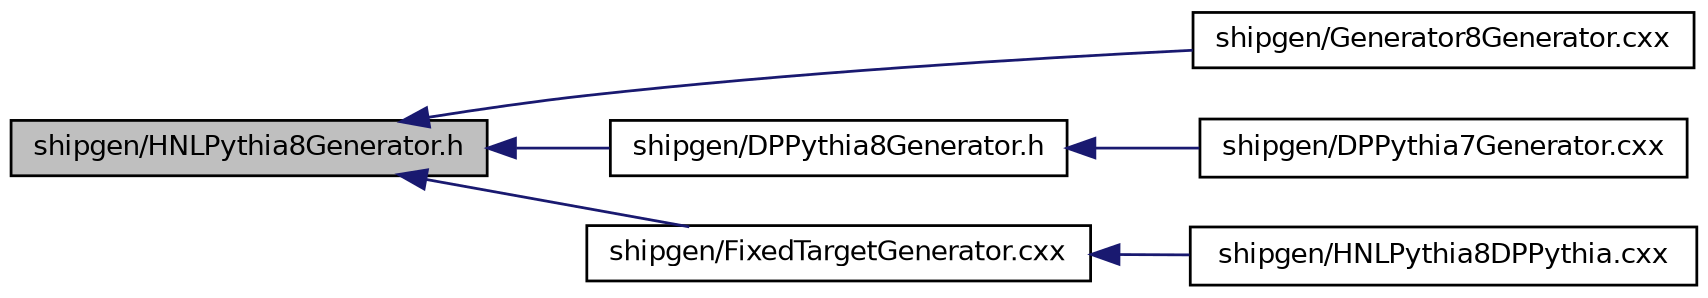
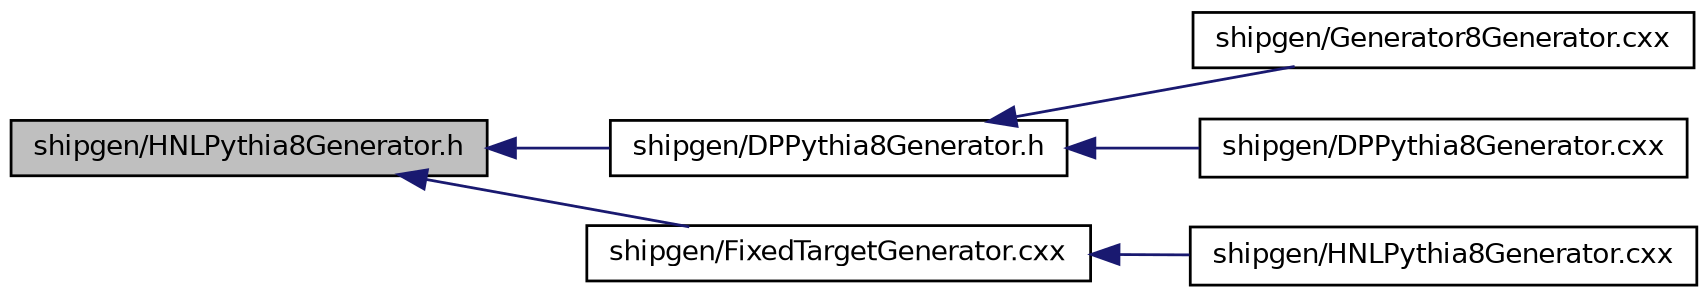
(810, 75) -> (1155, 92)
(1444, 148) -> (1444, 148)
(1444, 256) -> (1444, 256)
